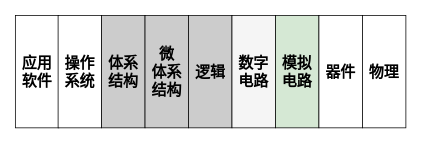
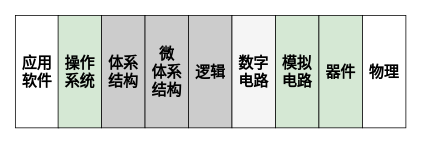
(80, 72) -> (80, 72)
(341, 72) -> (341, 72)
